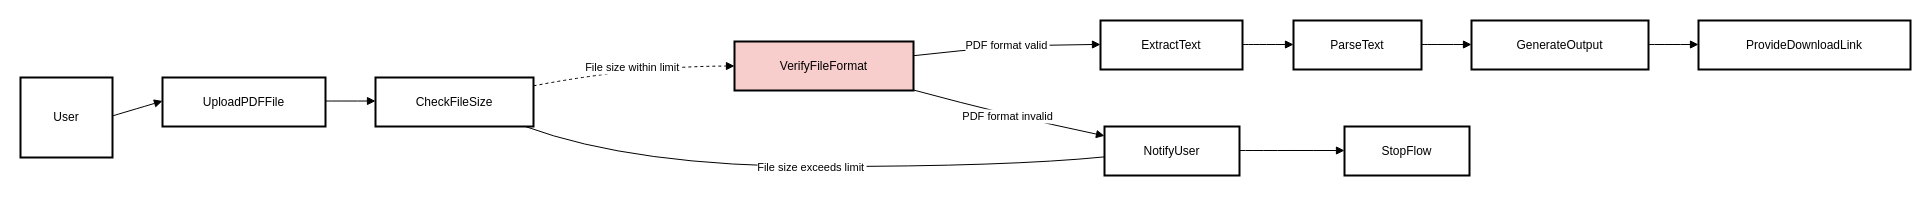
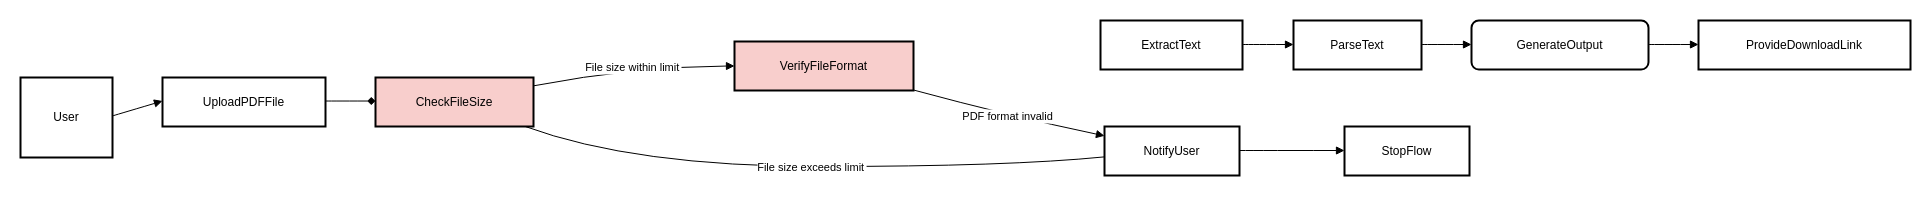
(1560, 45) -> (1560, 45)
(1002, 48) -> none
(567, 80) -> (567, 80)
(366, 101) -> (366, 101)
(455, 102) -> (455, 102)
